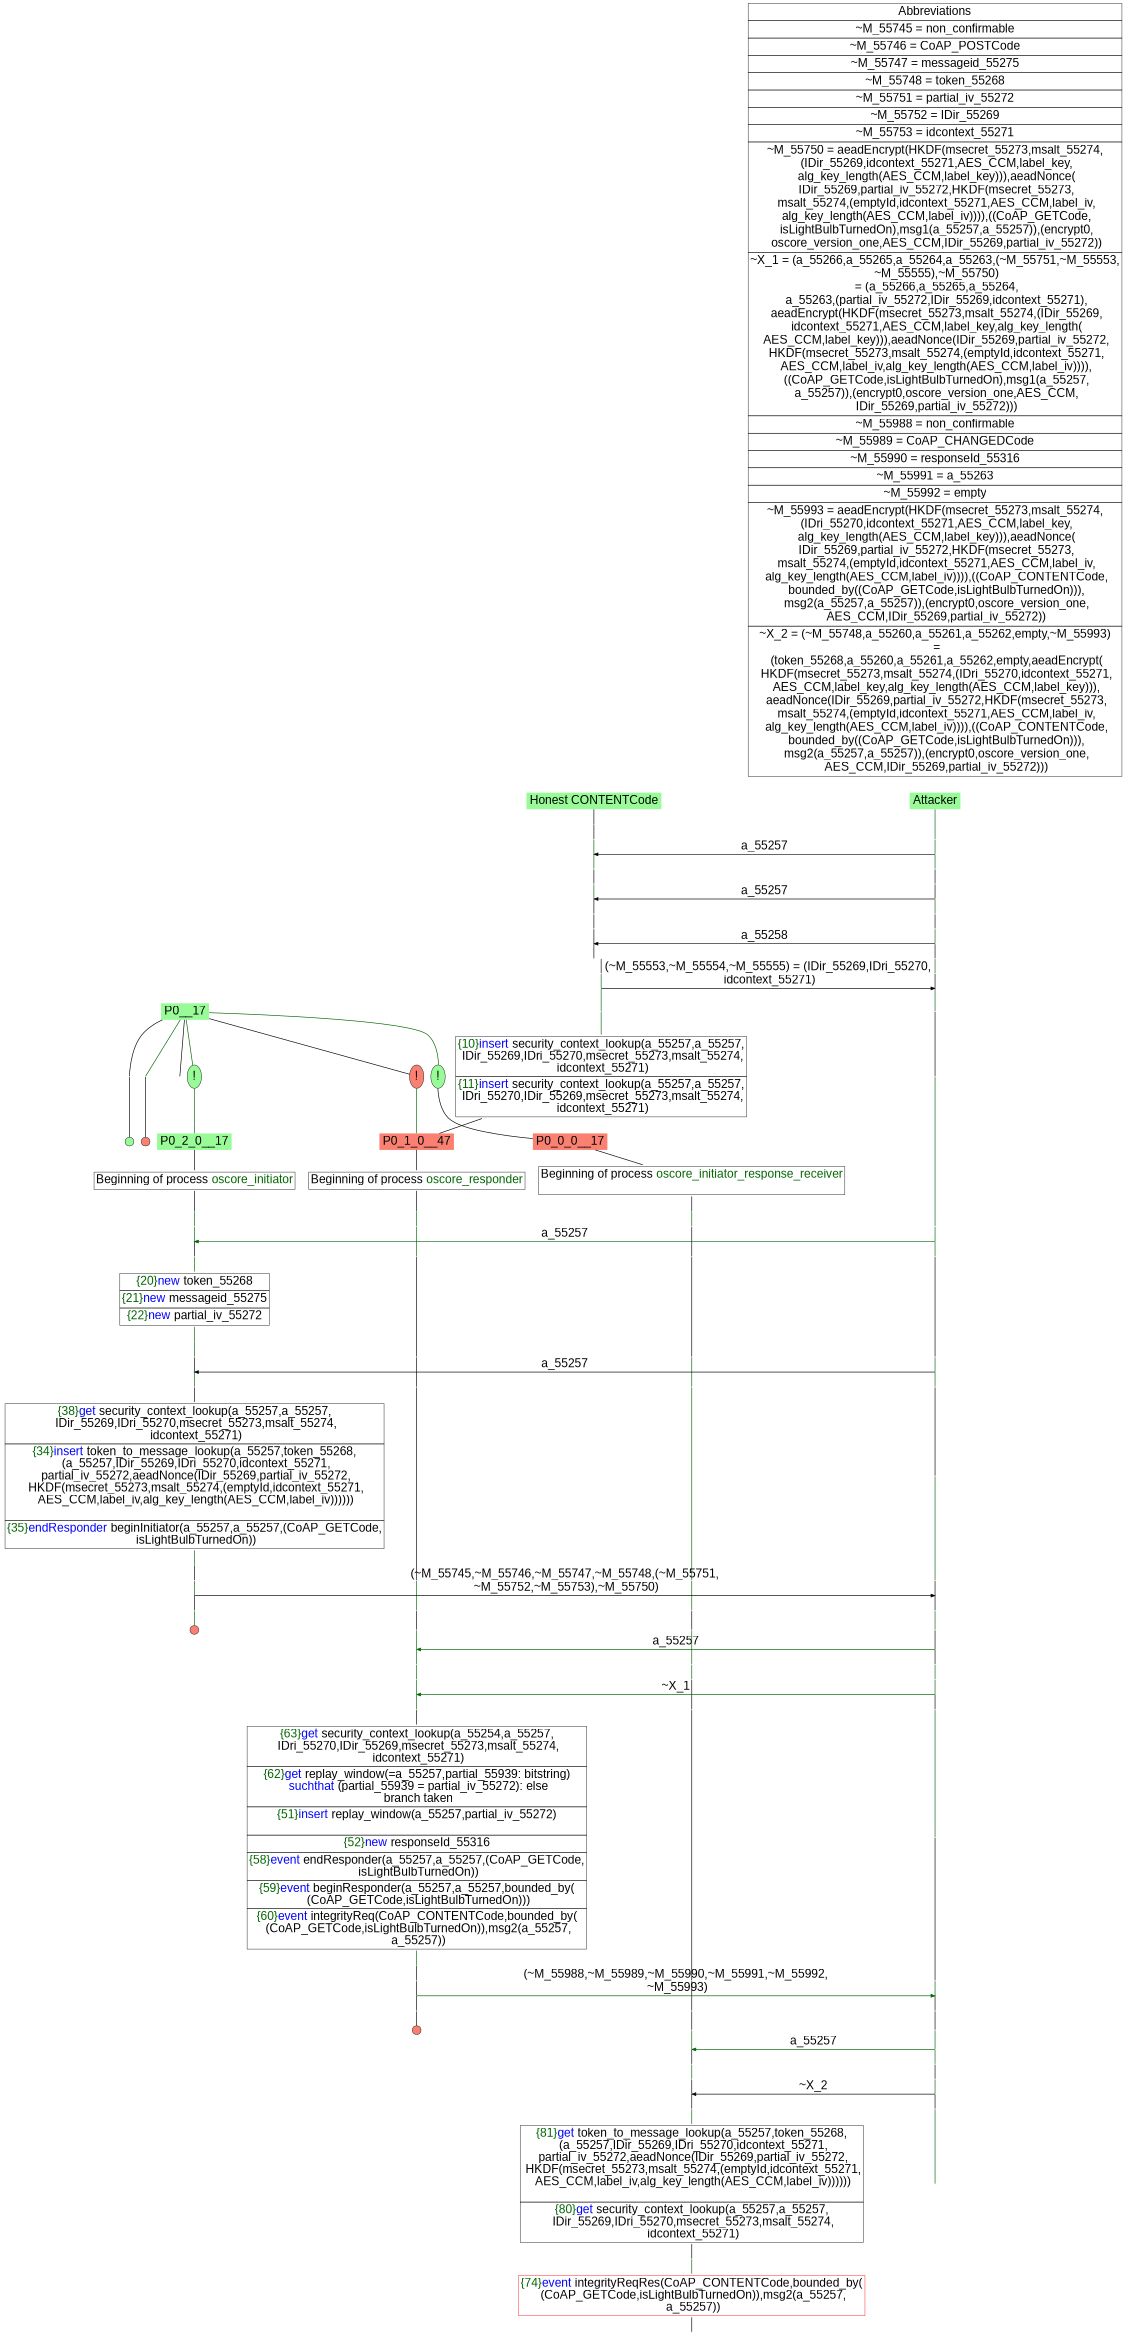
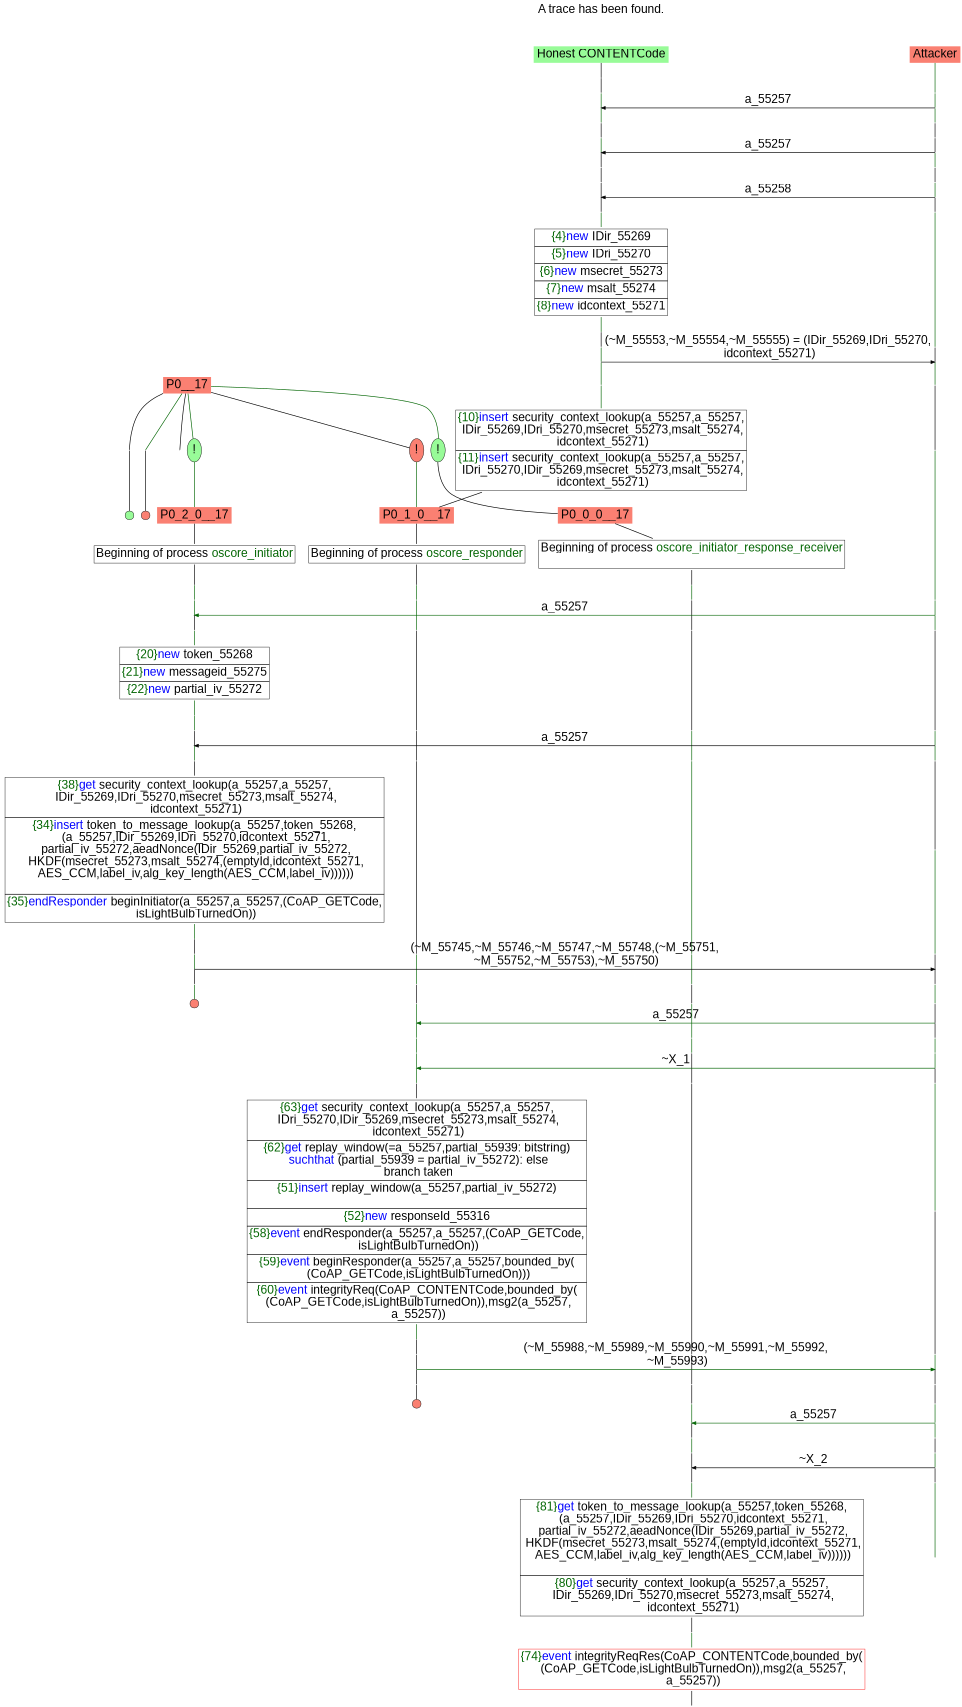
none -> (601, 17)
none -> (601, 272)
(935, 390) -> none
(935, 801) -> (935, 55)
(185, 1012) -> (187, 385)
(194, 1142) -> (194, 515)
(417, 1142) -> (417, 515)
(438, 1734) -> (438, 1108)
